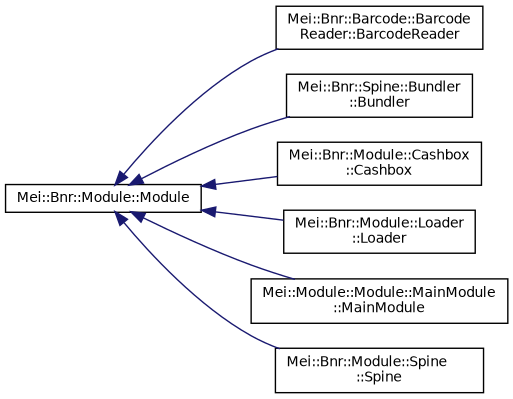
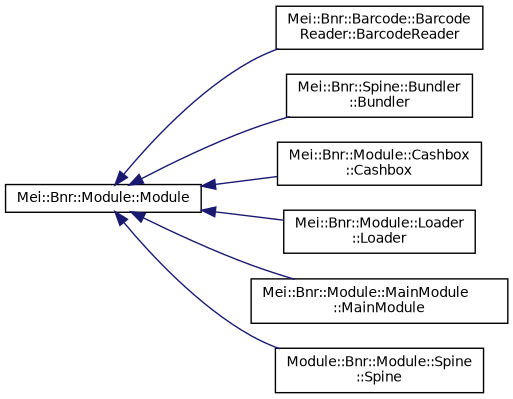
(379, 301) -> (379, 301)
(379, 370) -> (379, 370)
